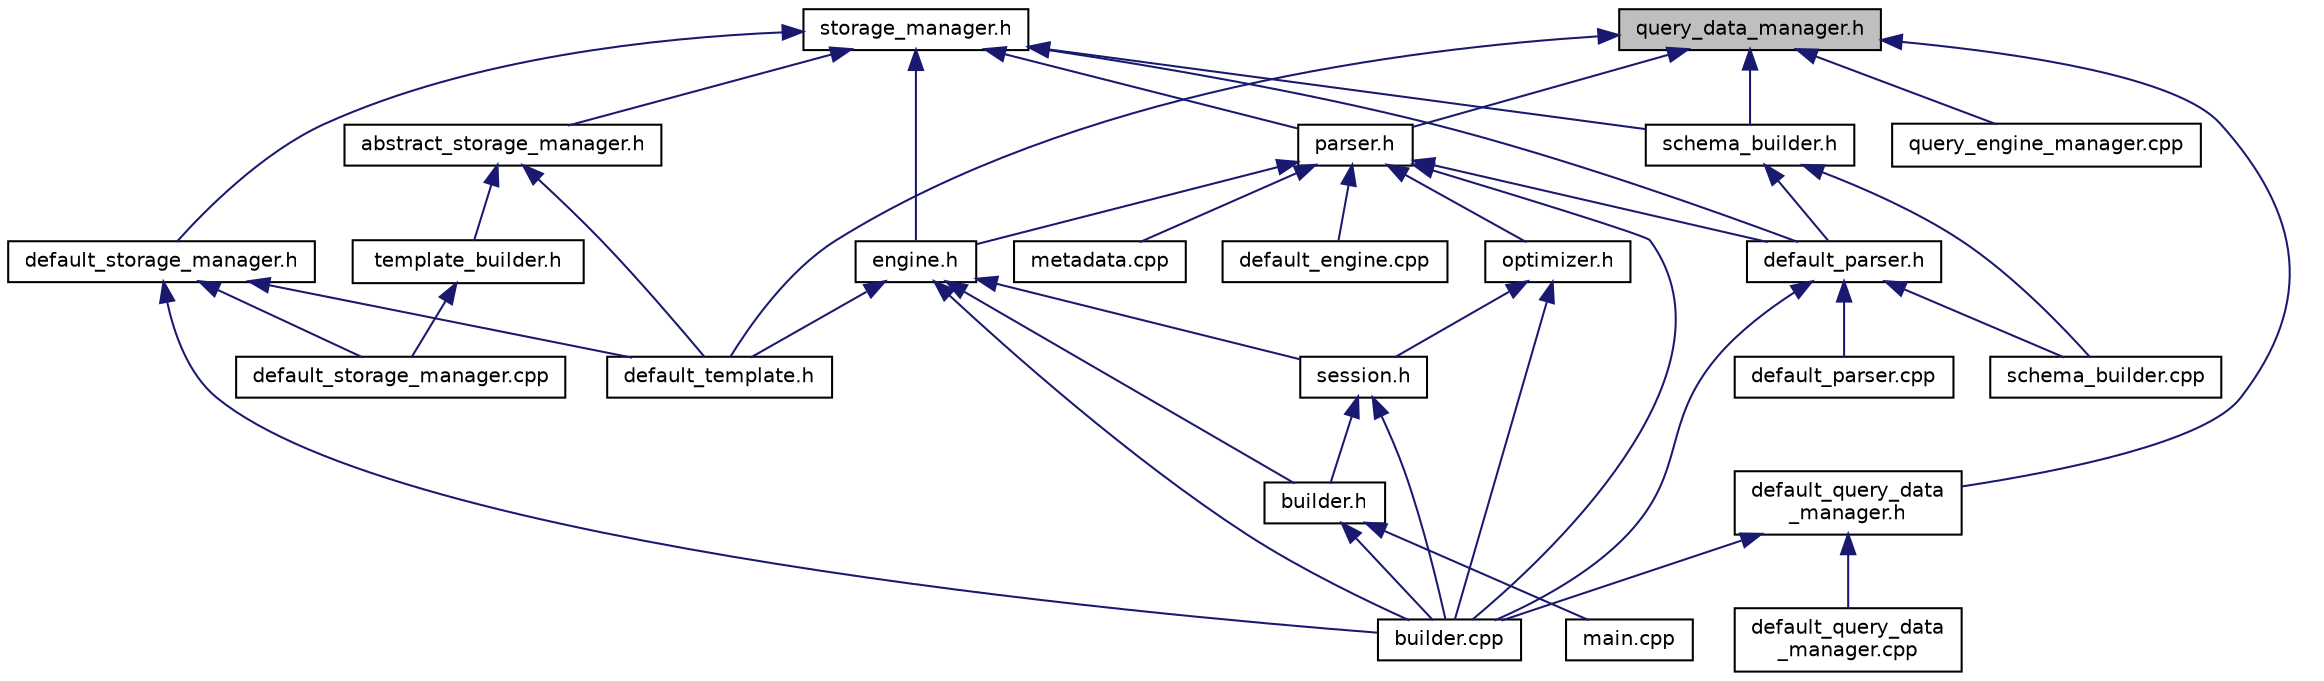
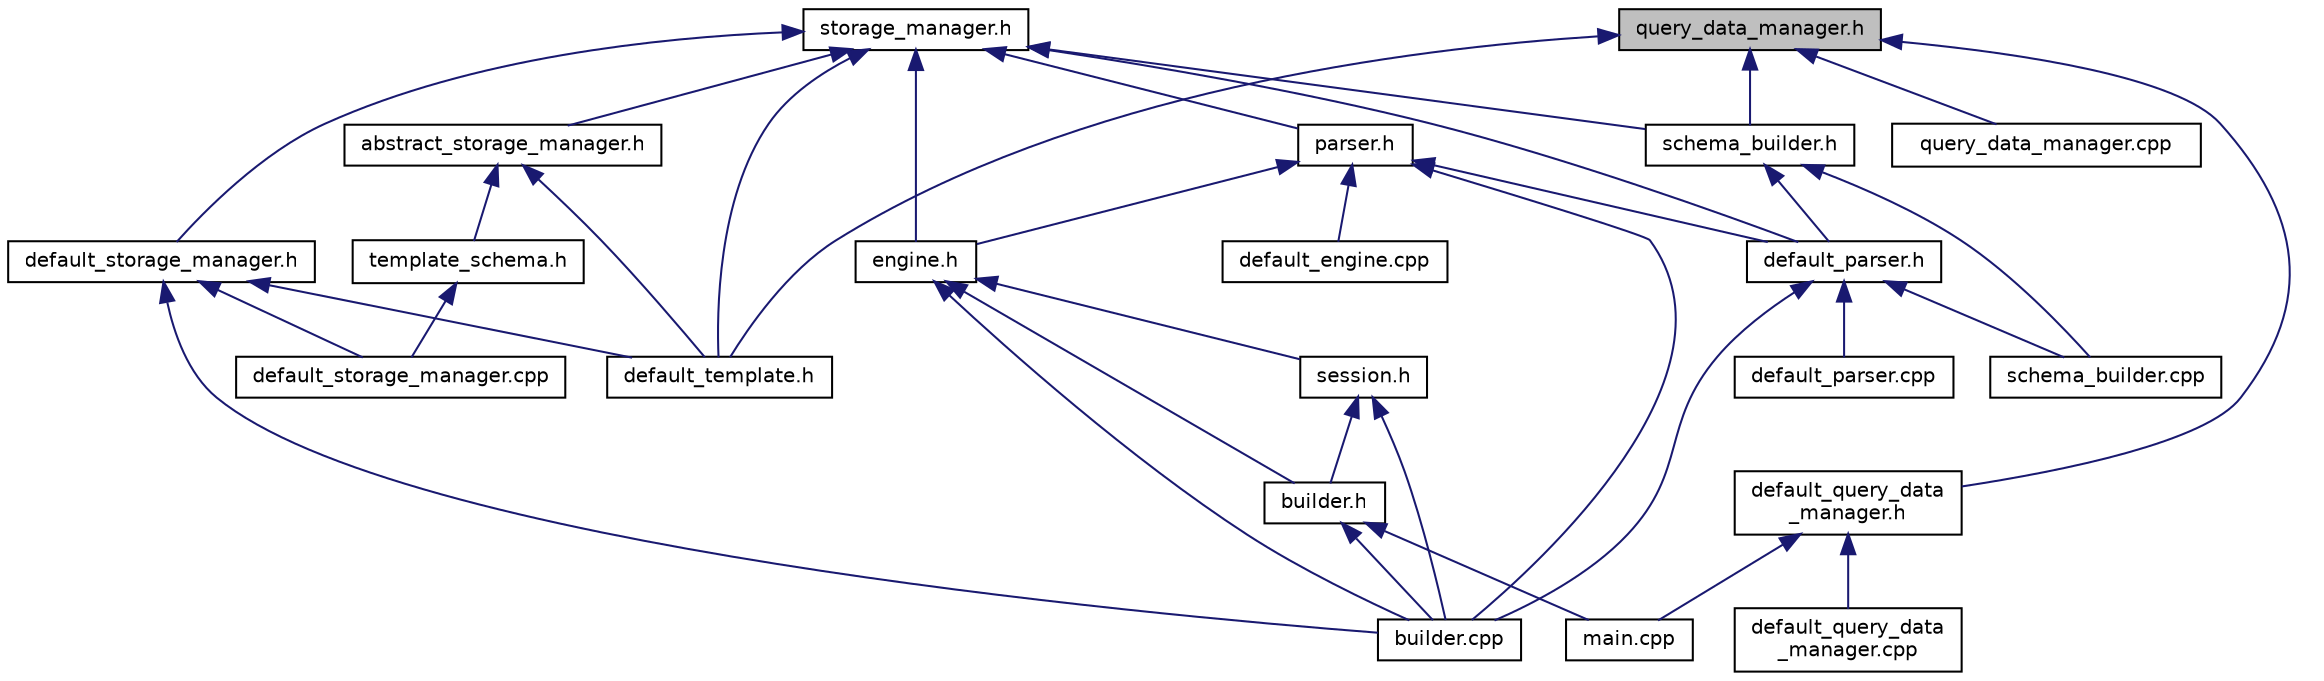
(1540, 91) -> none
(2046, 145) -> (2046, 145)
(468, 262) -> (468, 262)
(1100, 262) -> none
(1558, 262) -> none
(809, 325) -> (739, 185)
(1622, 581) -> (1721, 583)
